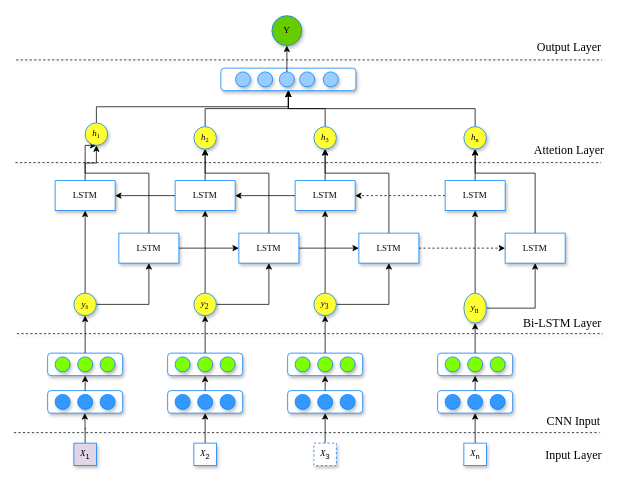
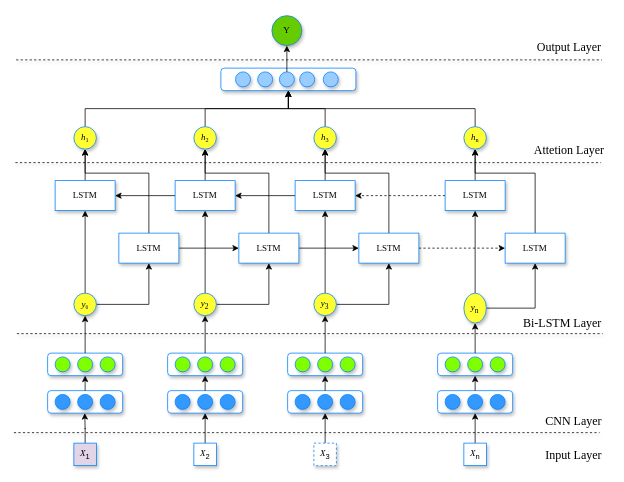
(96, 134) -> (85, 138)
(574, 420) -> (574, 420)
